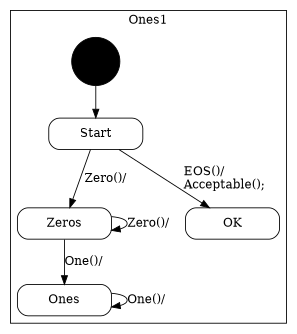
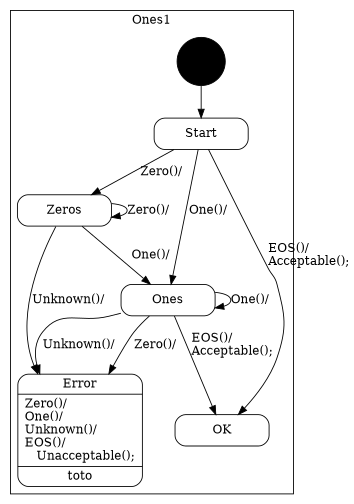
none -> (185, 213)
none -> (193, 361)
none -> (80, 430)
